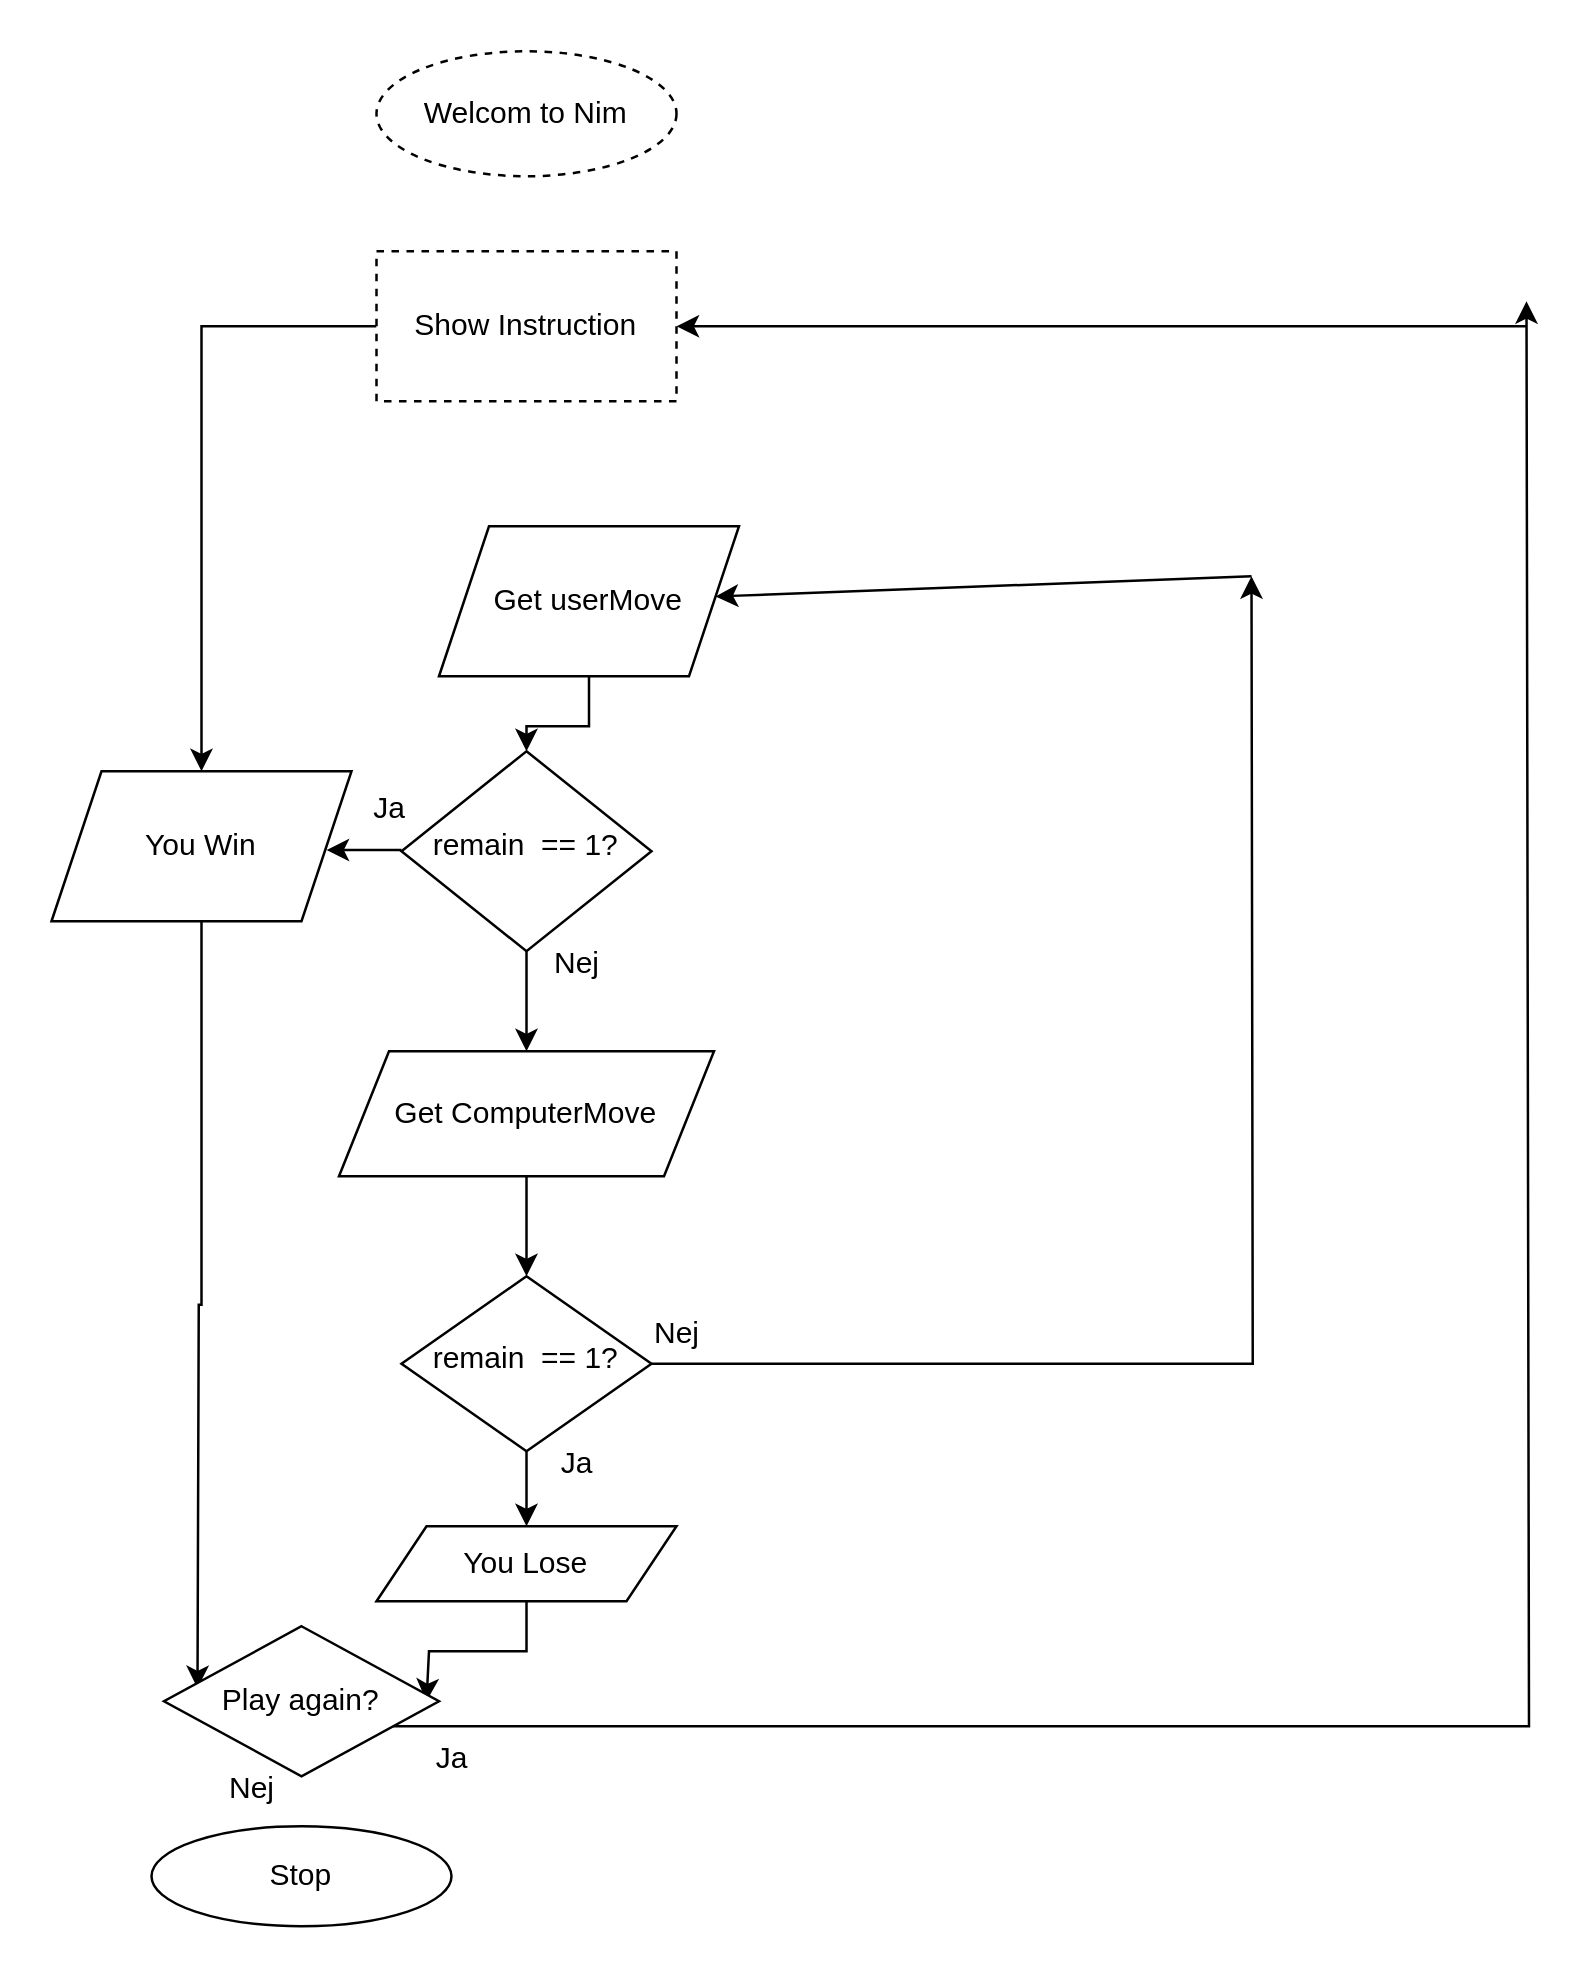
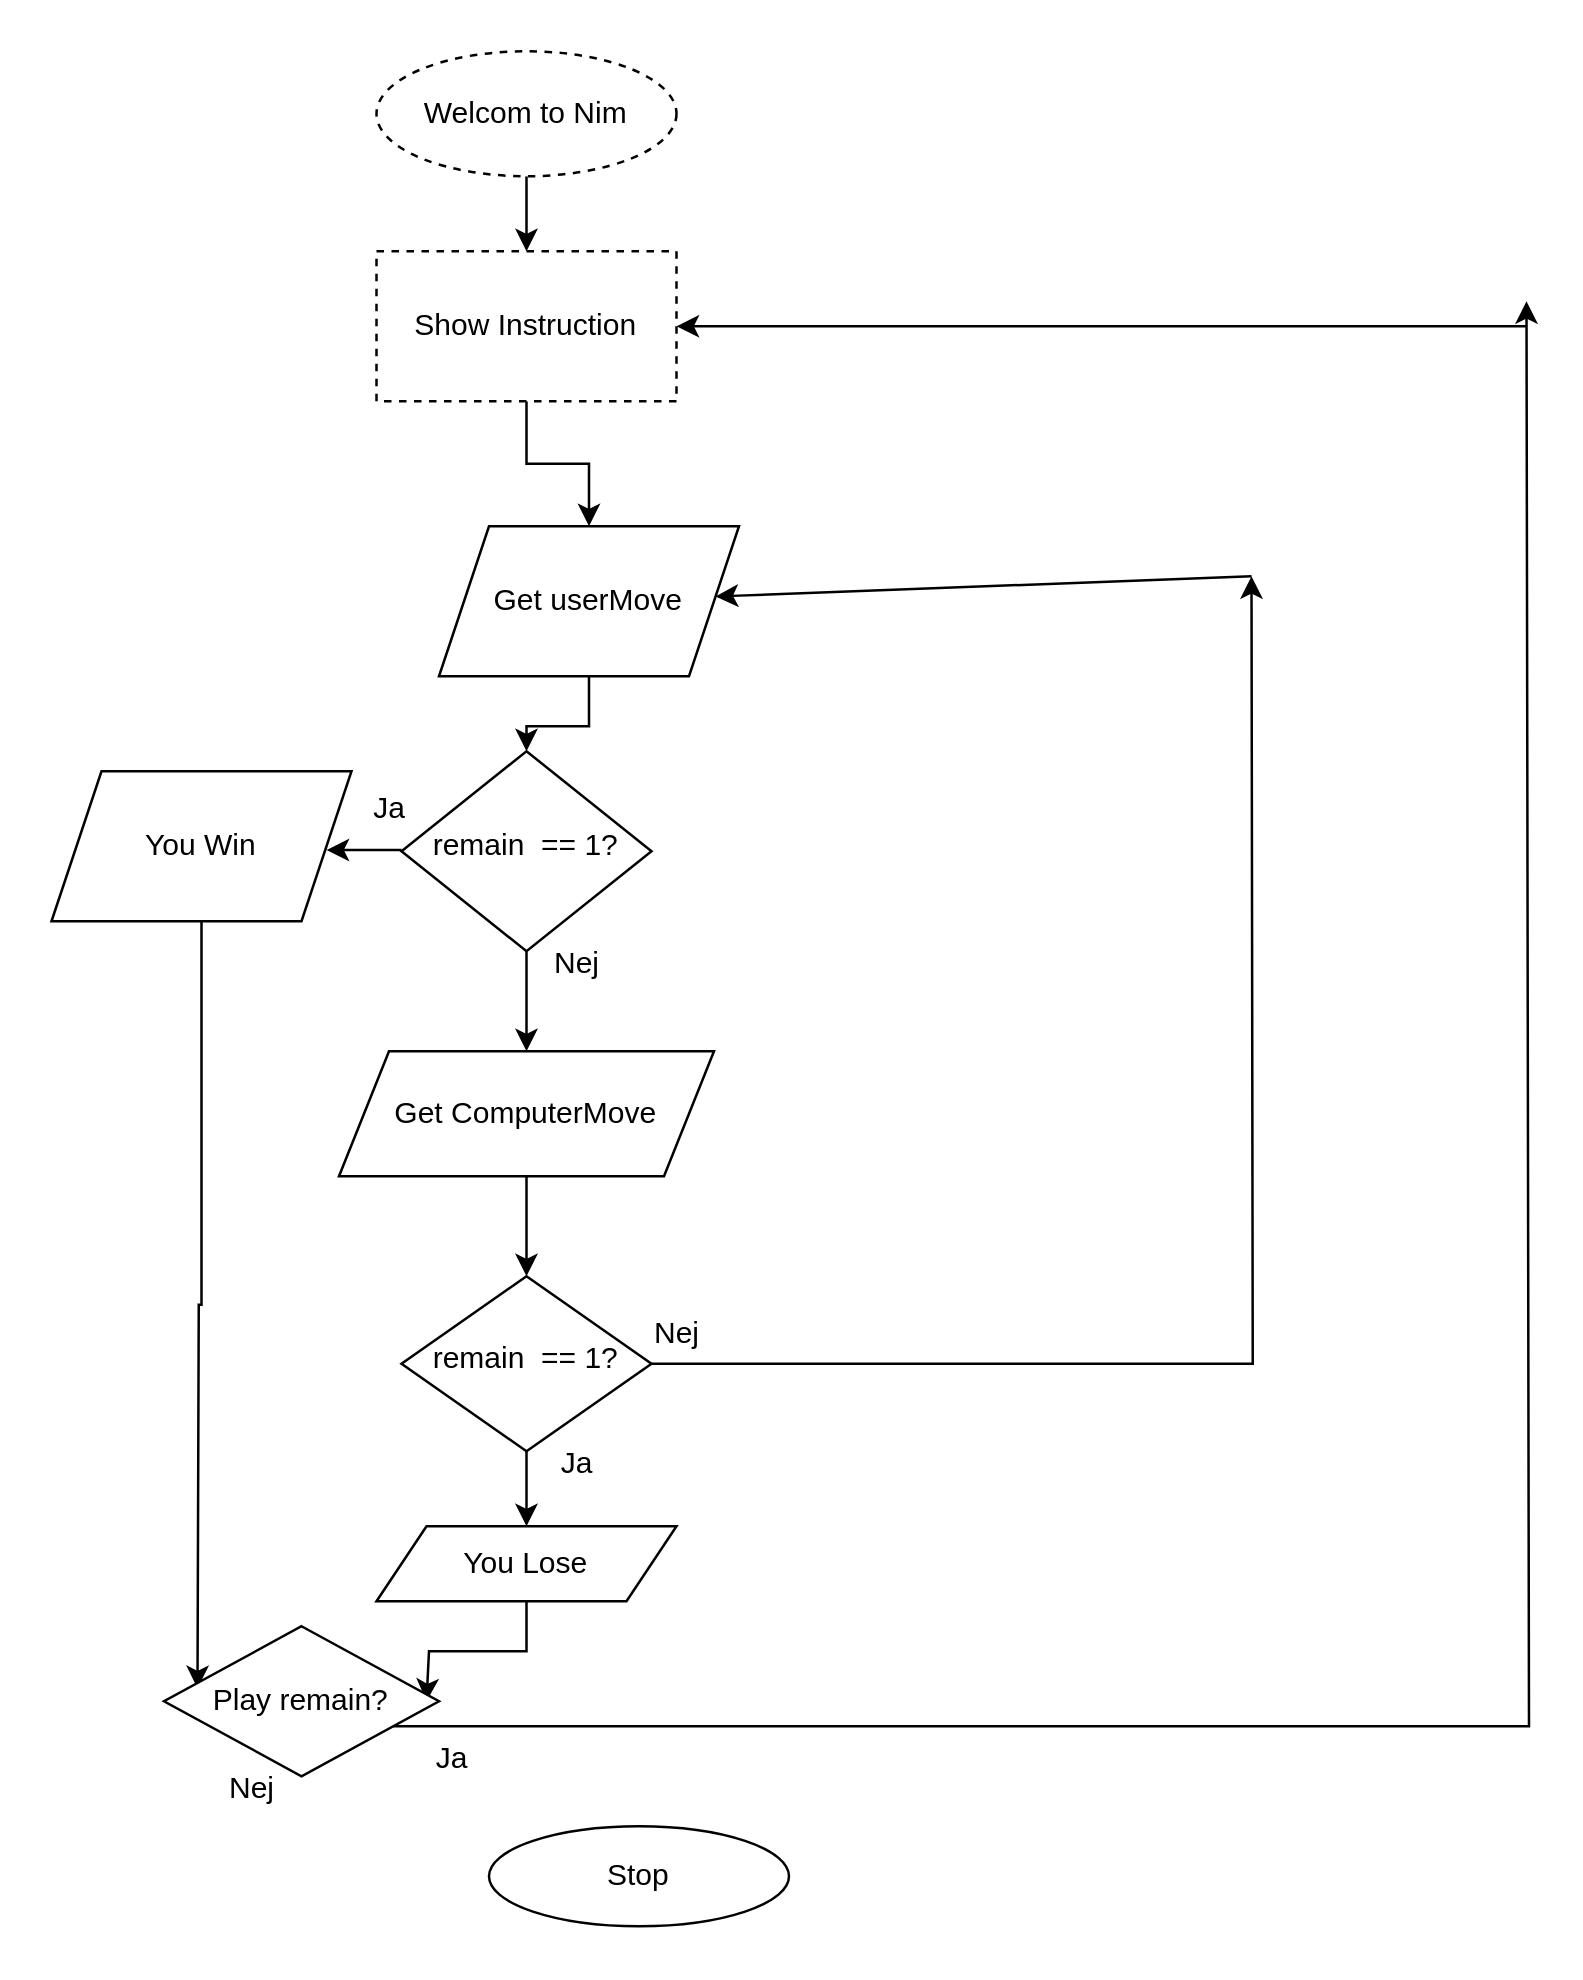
none -> (526, 222)
(201, 453) -> (549, 464)
(301, 1701) -> (301, 1701)
(301, 1876) -> (639, 1876)
